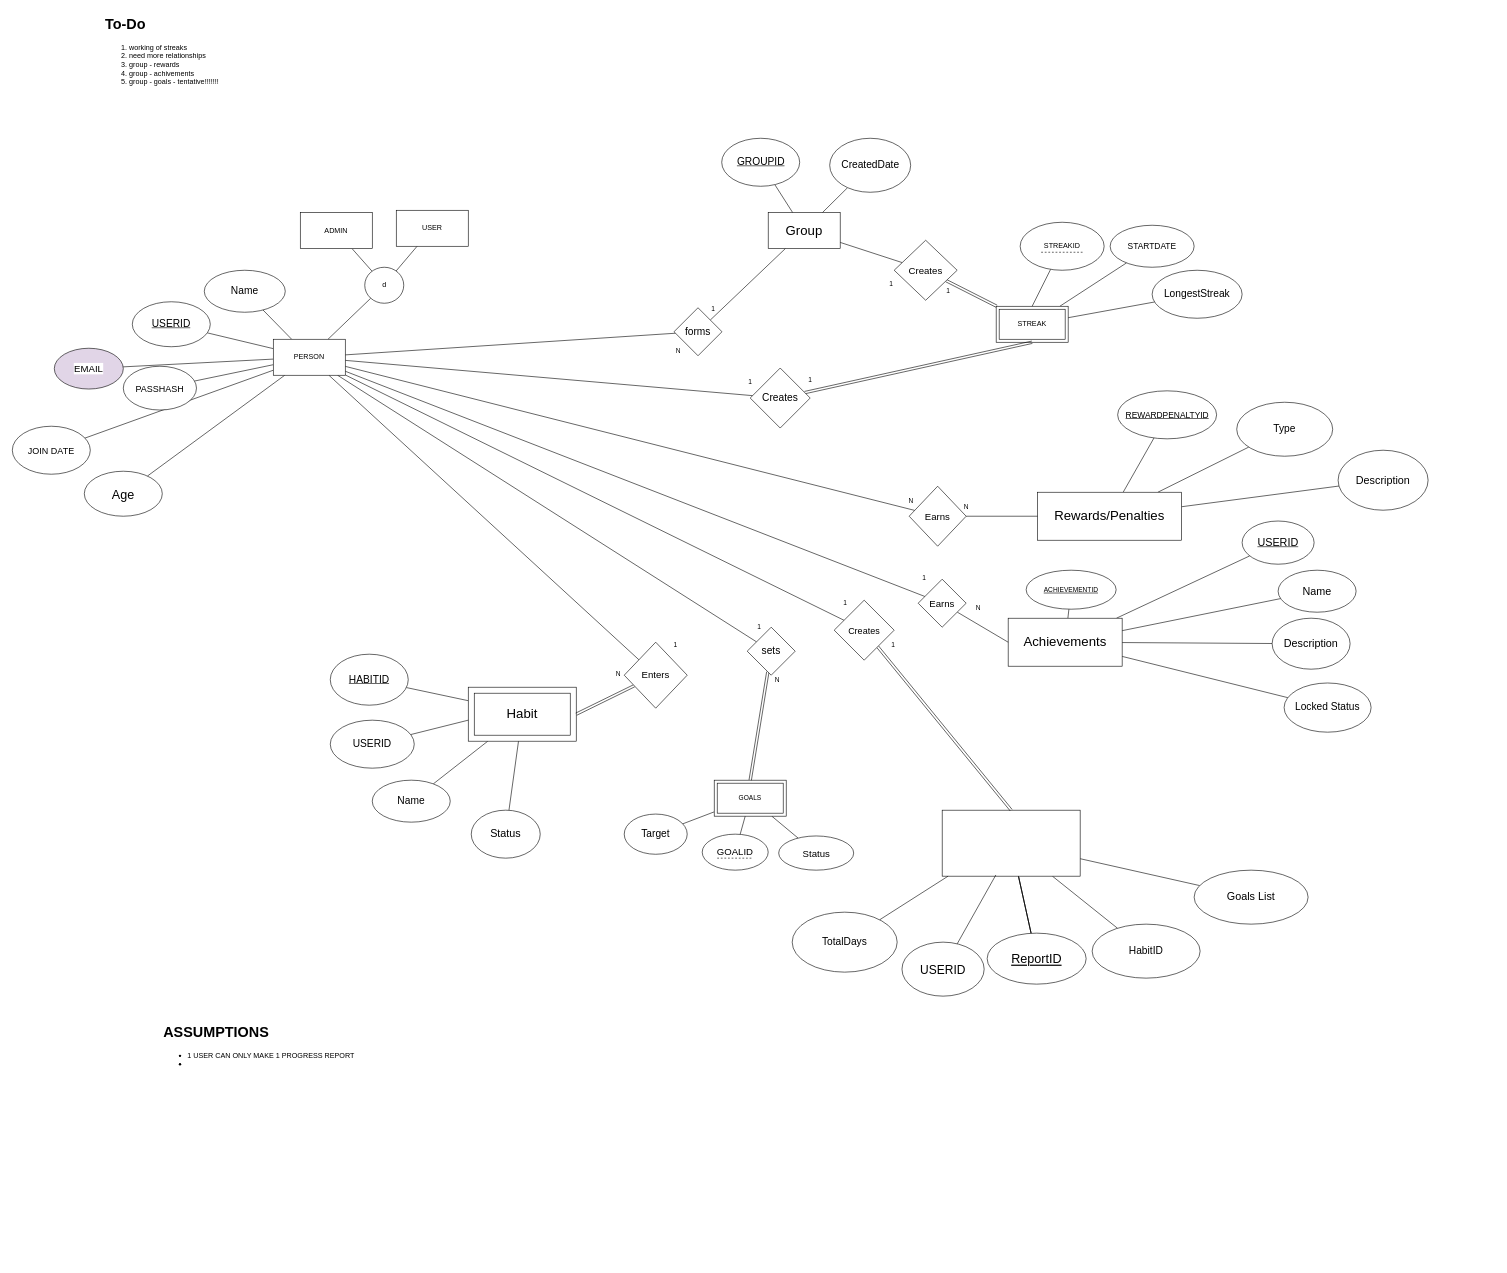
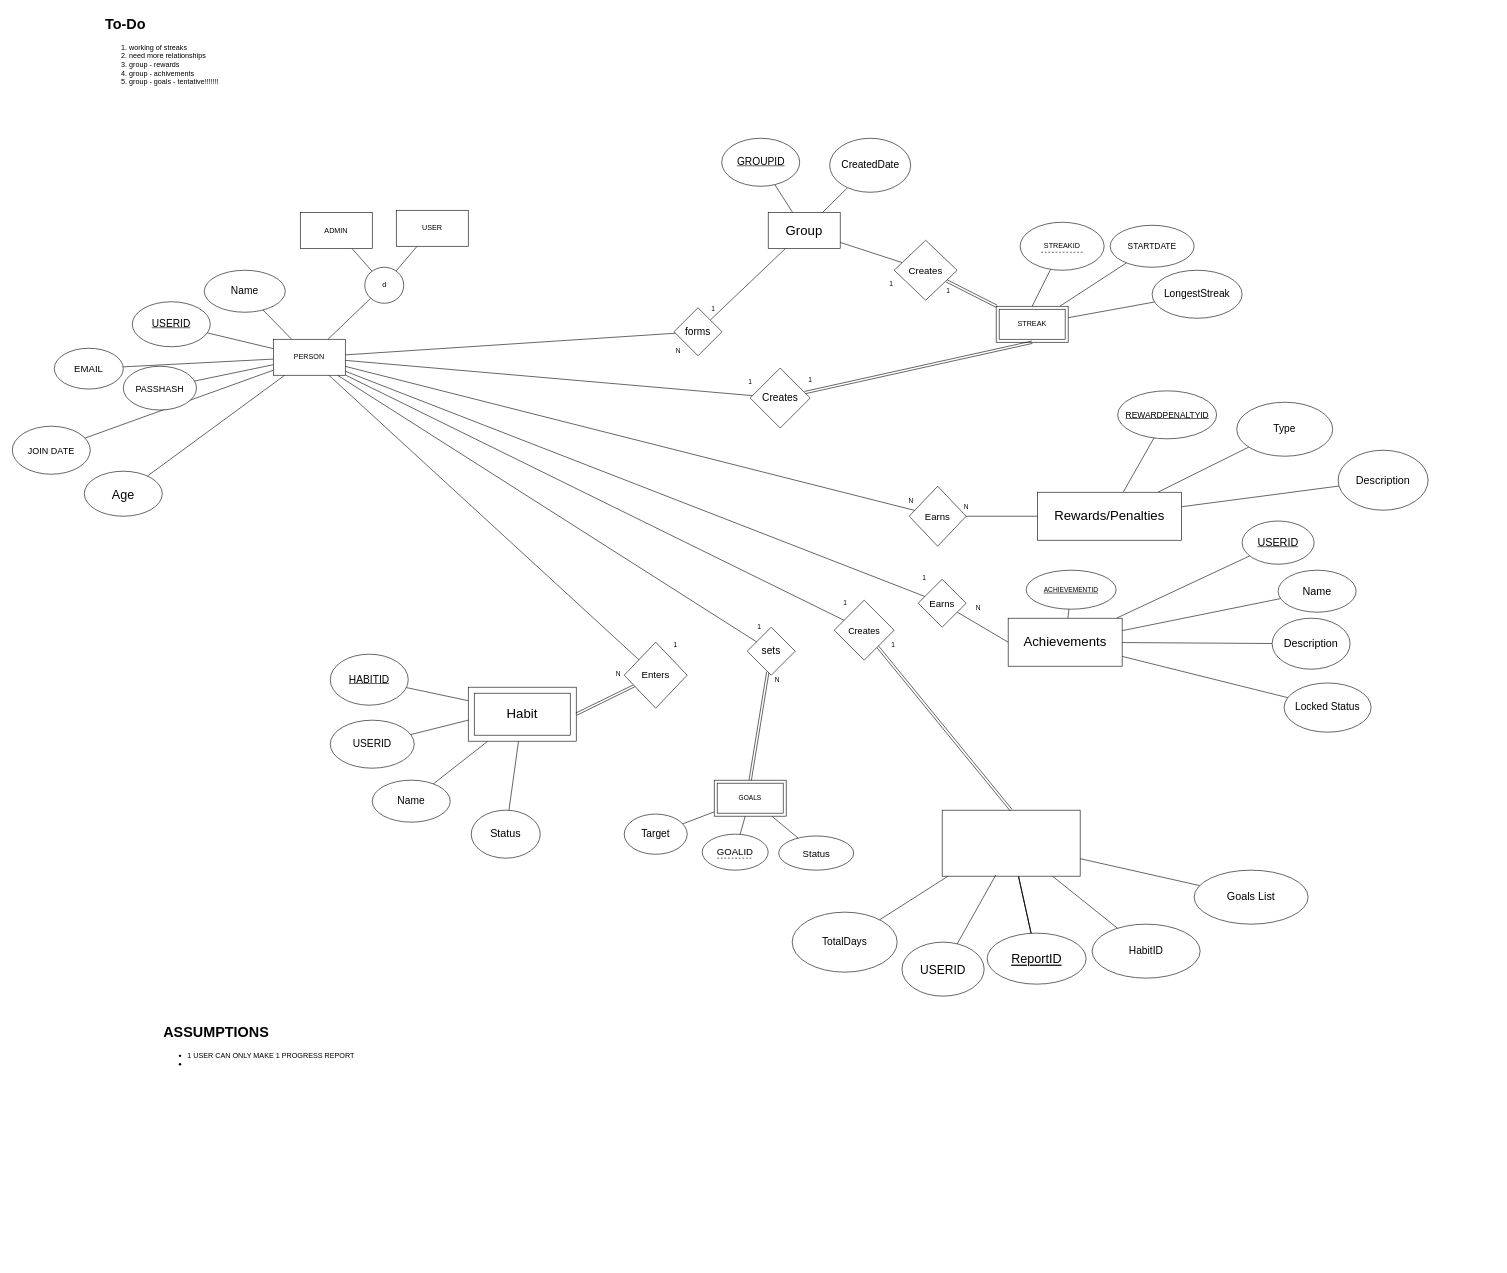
(89, 369) -> (89, 369)
